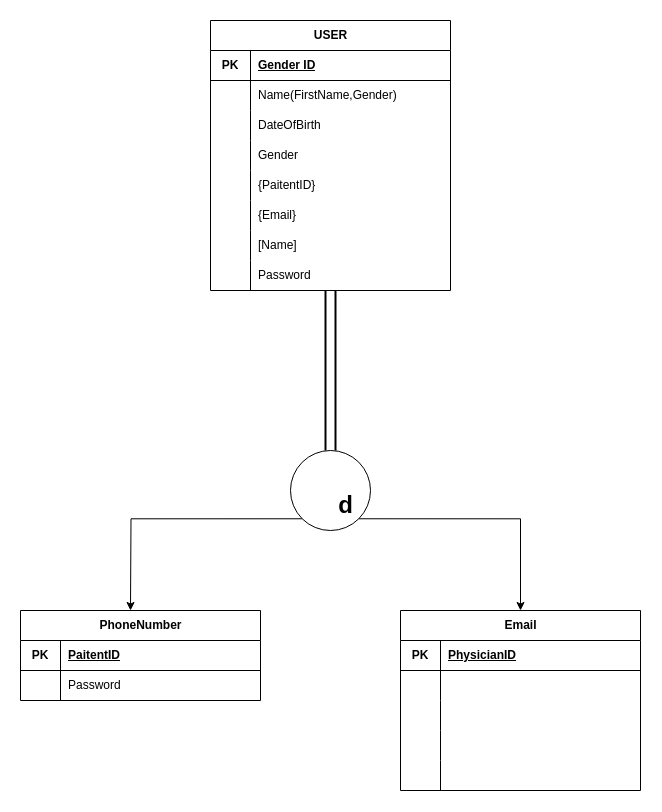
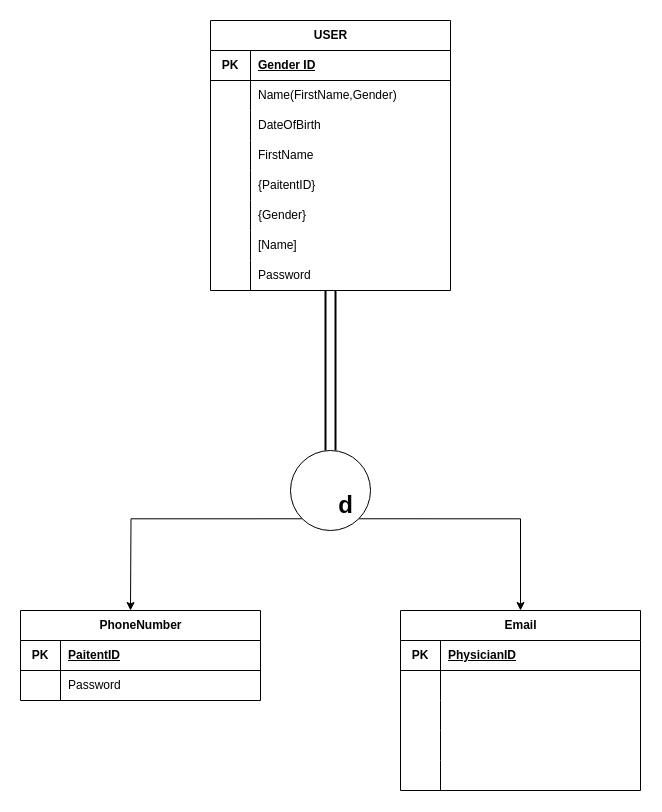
(279, 156) -> (287, 156)
(279, 216) -> (285, 216)
